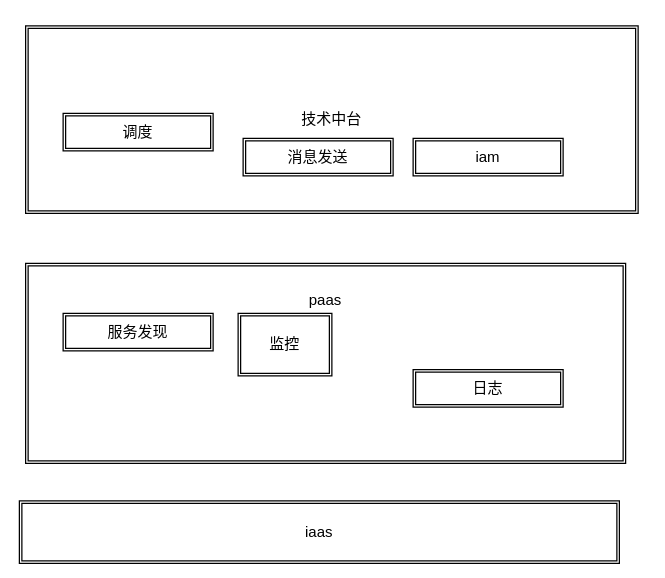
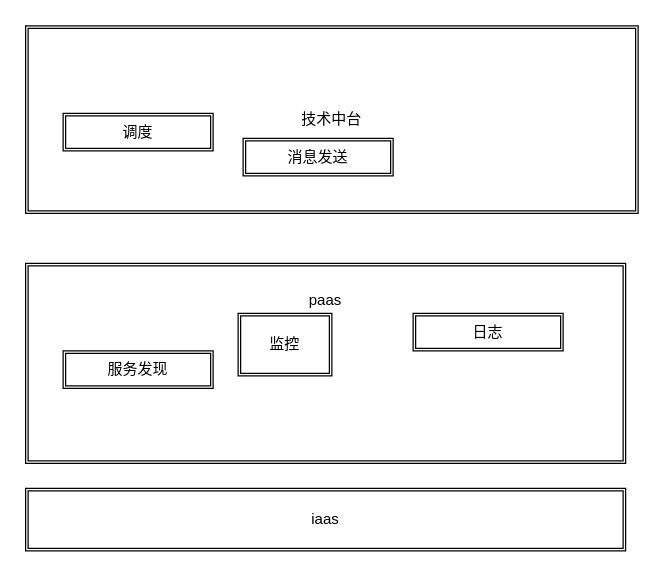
(488, 157) -> none
(138, 332) -> (138, 369)
(488, 388) -> (488, 332)
(319, 532) -> (326, 519)
